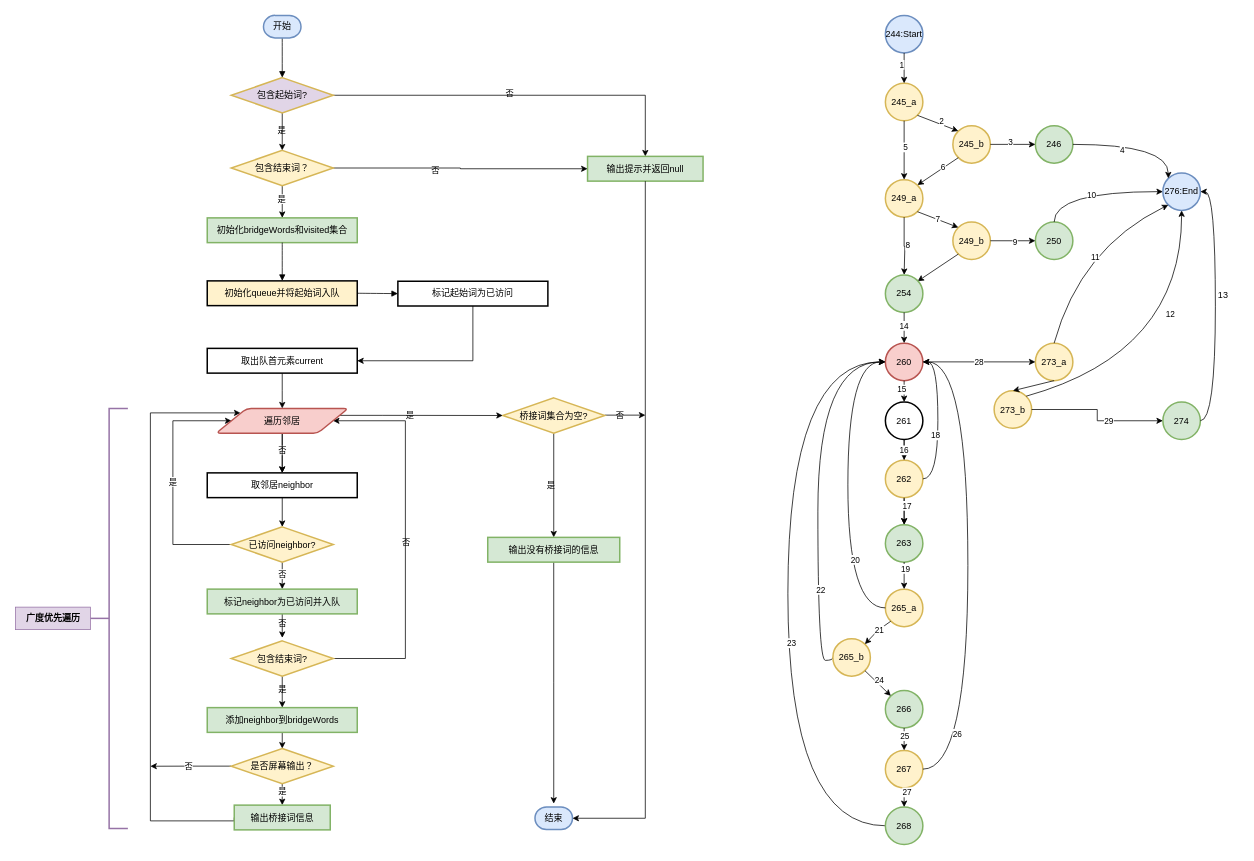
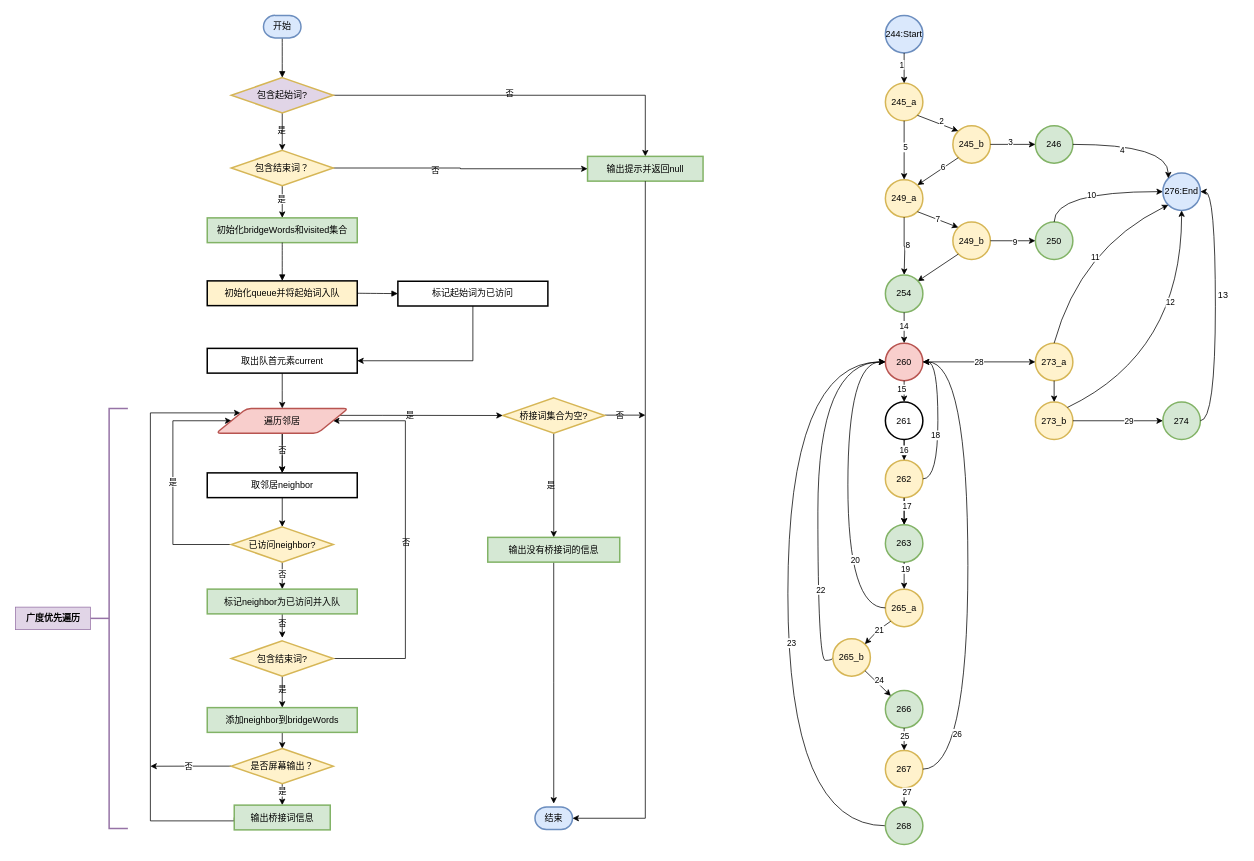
(1013, 410) -> (1054, 421)
